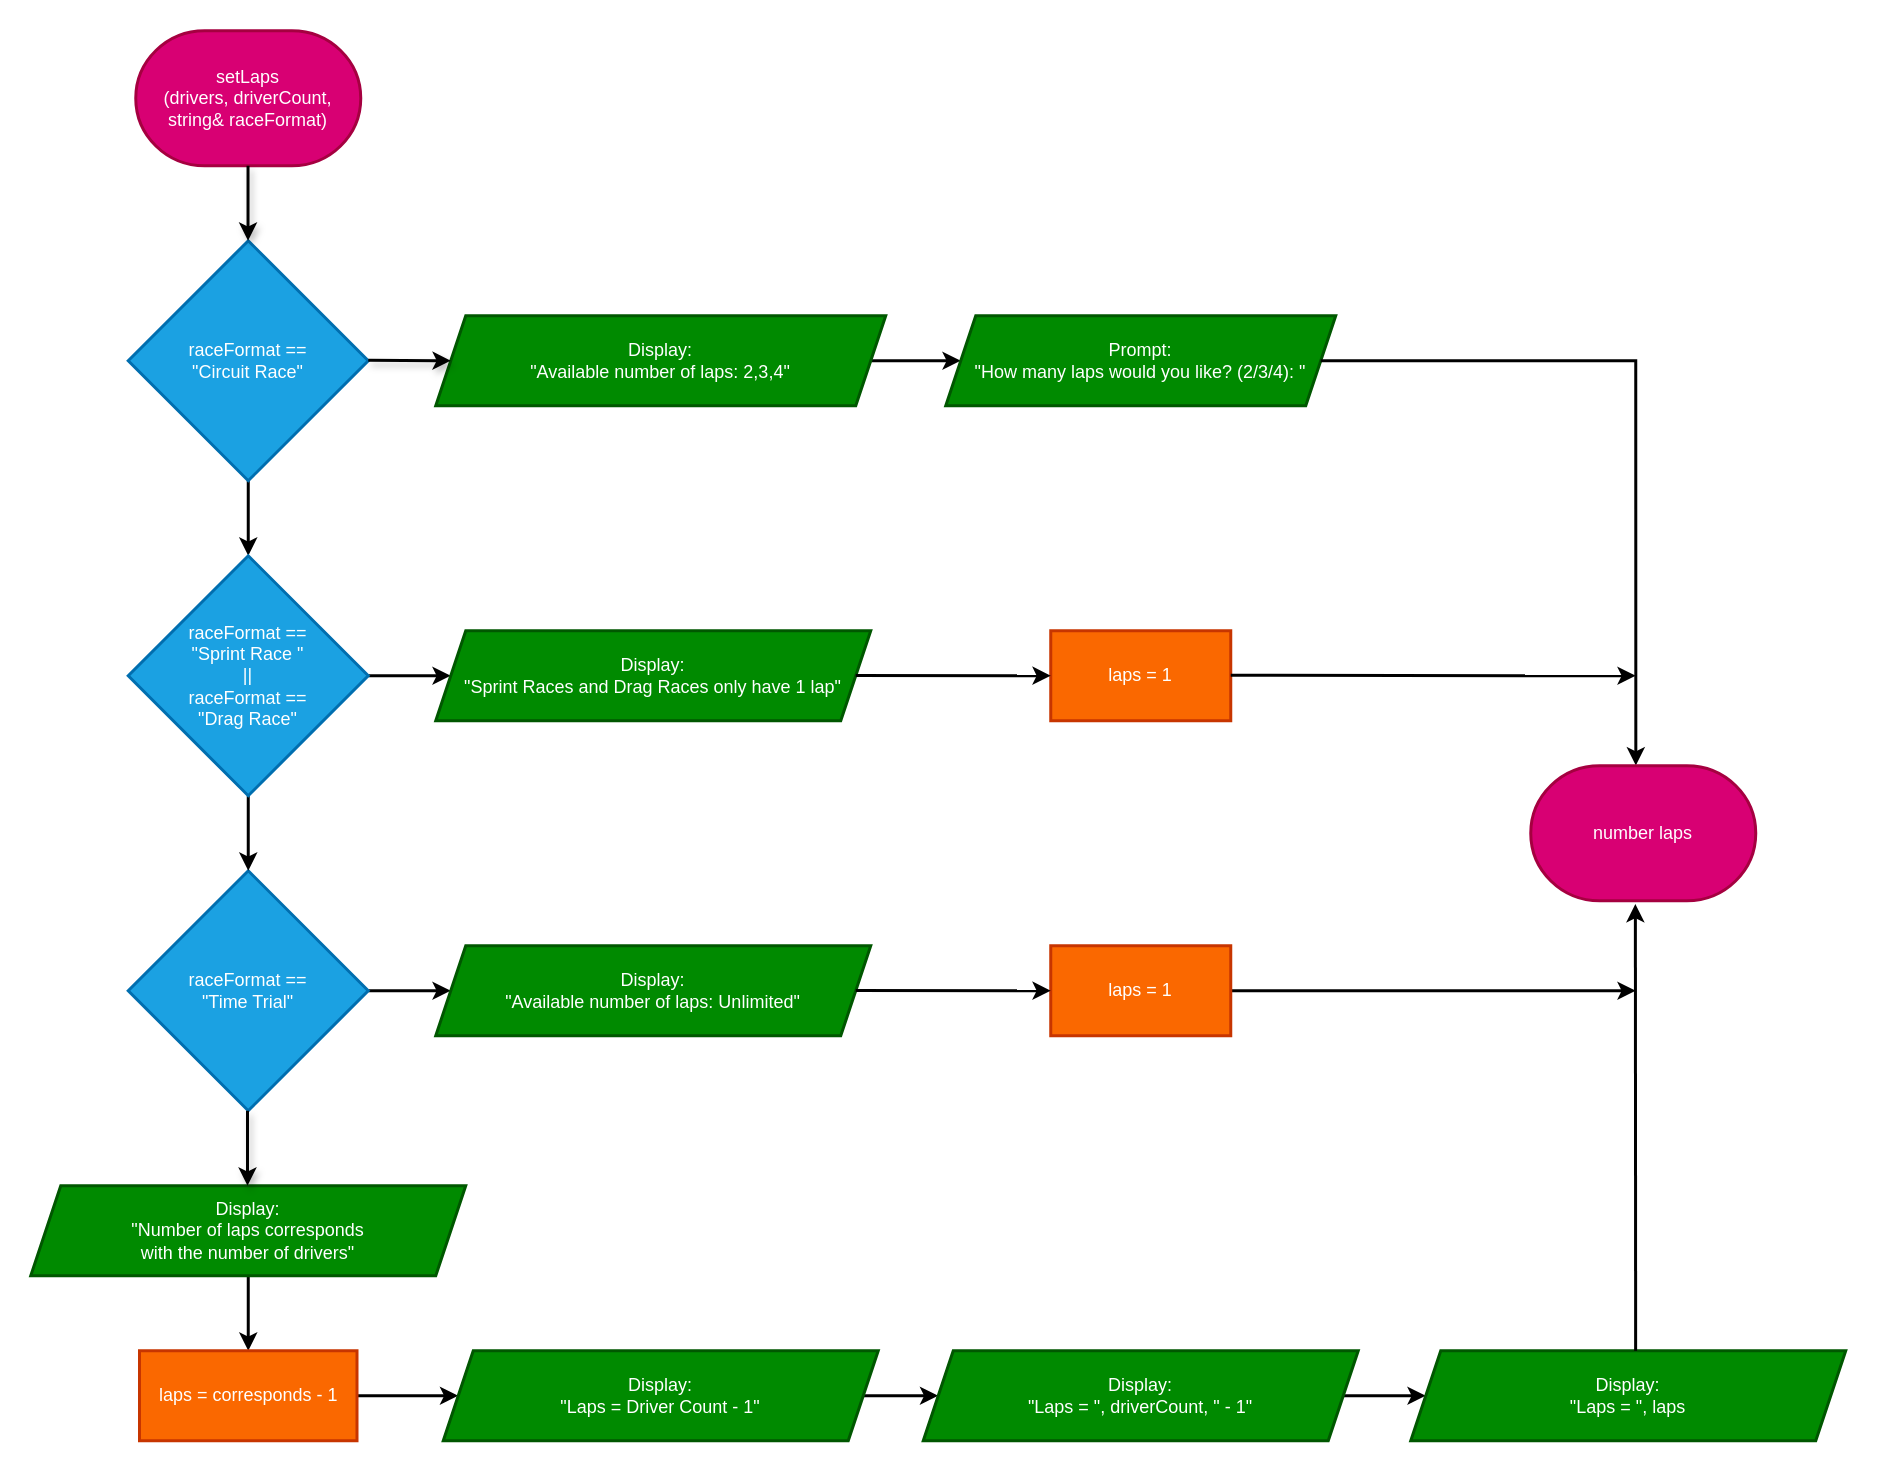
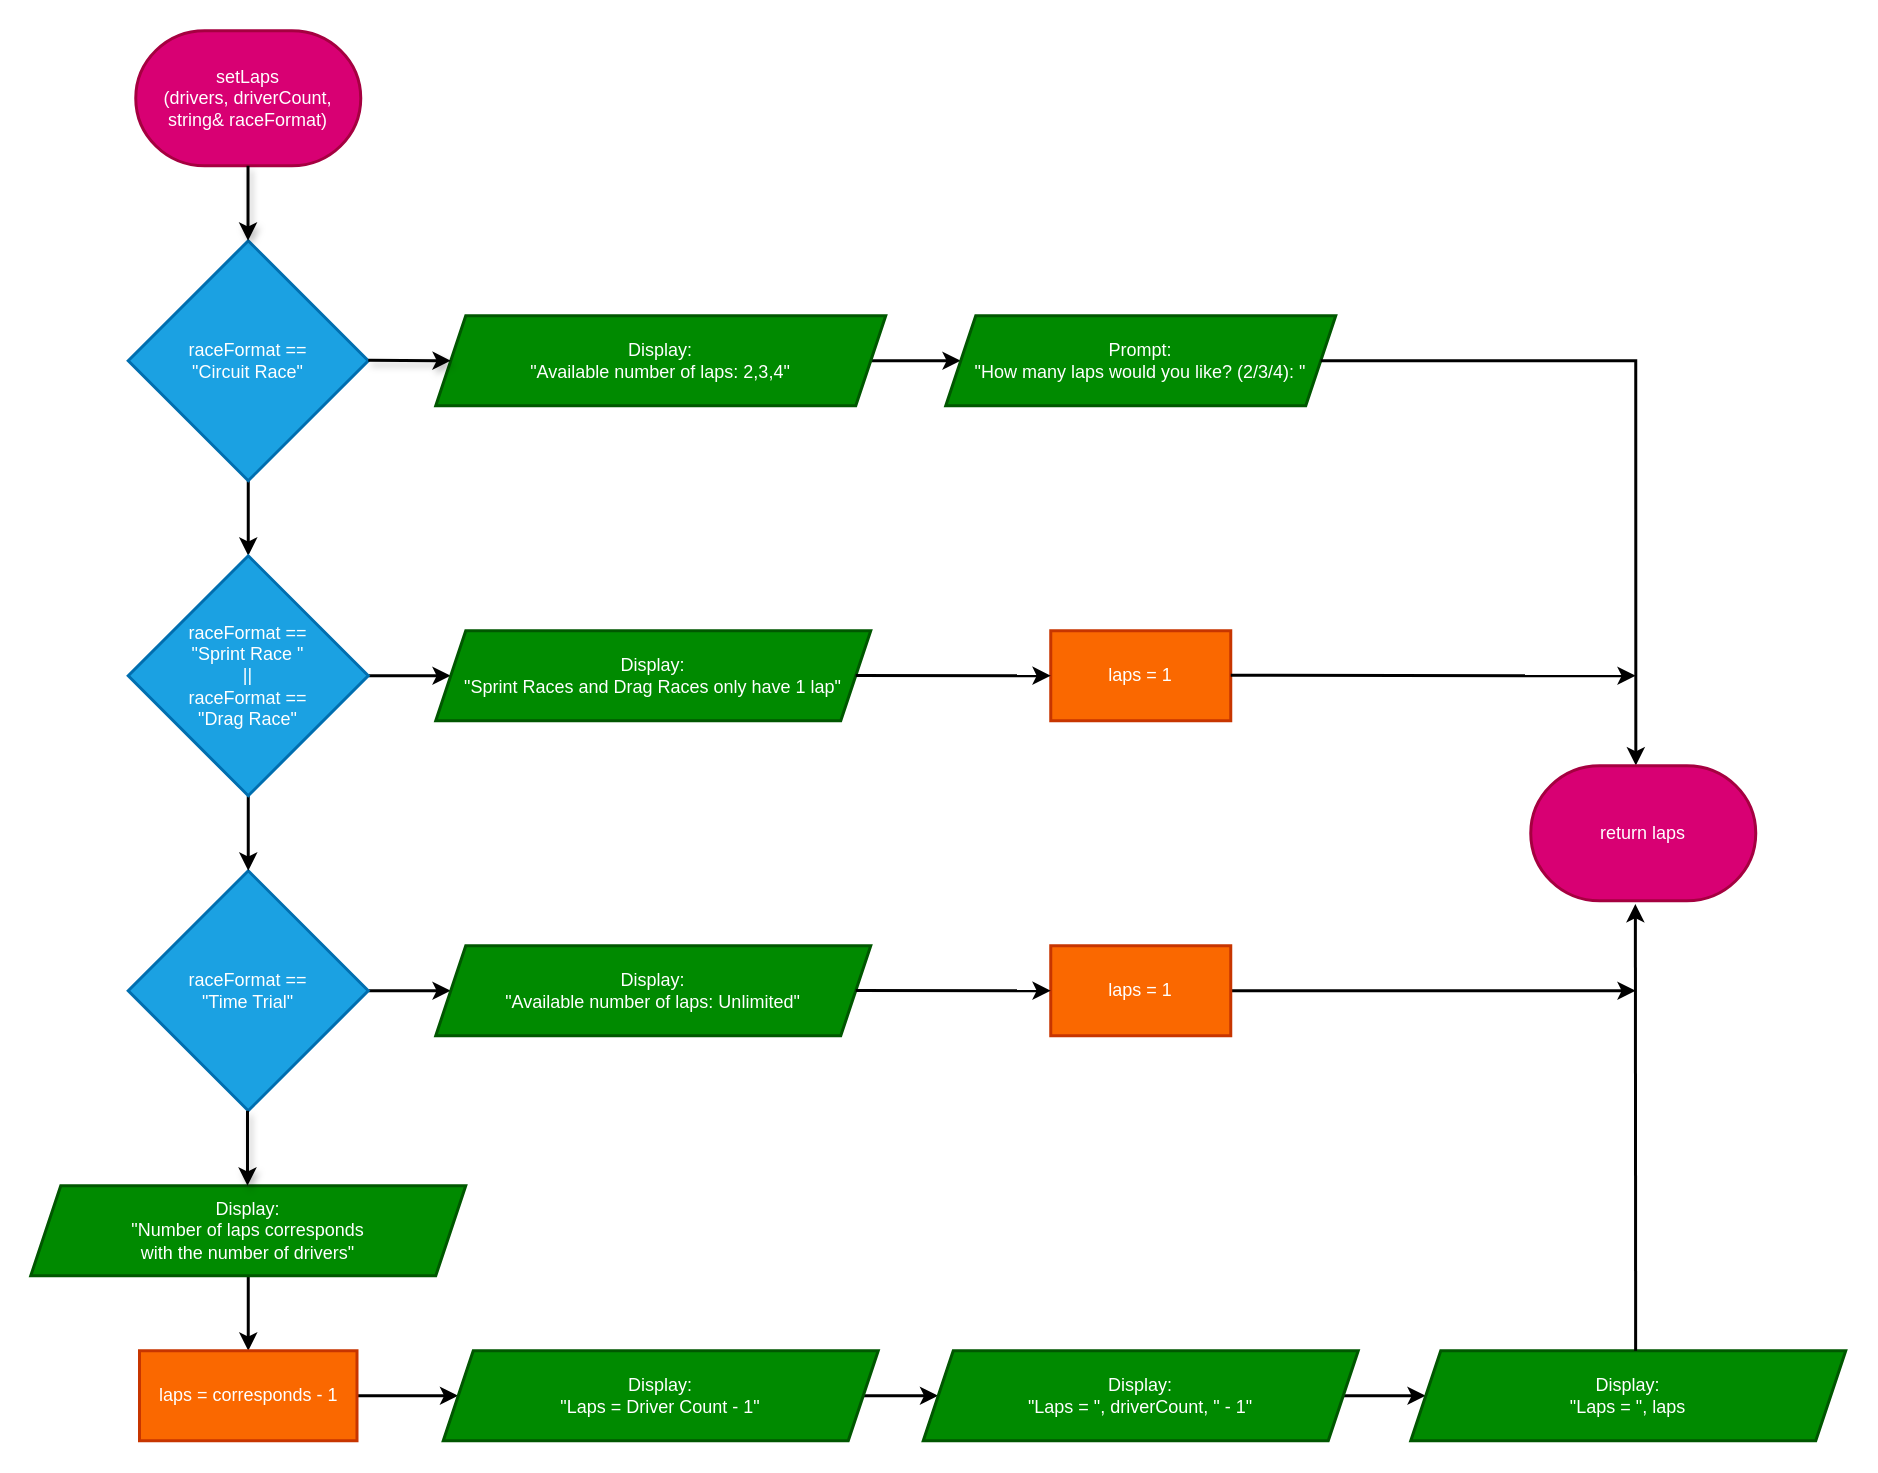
(1643, 833) -> (1643, 833)
